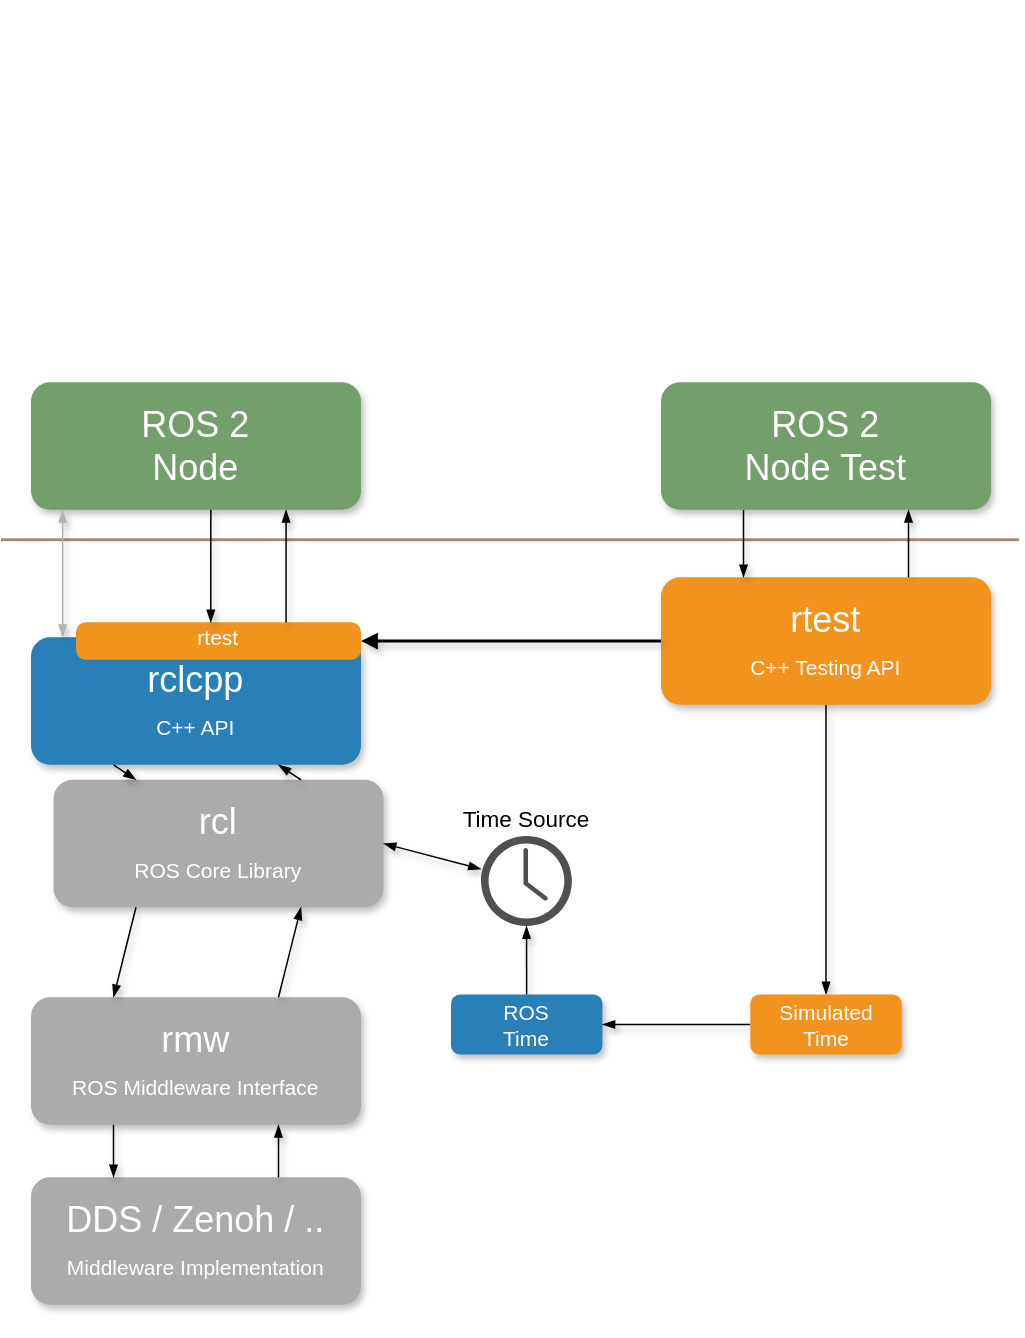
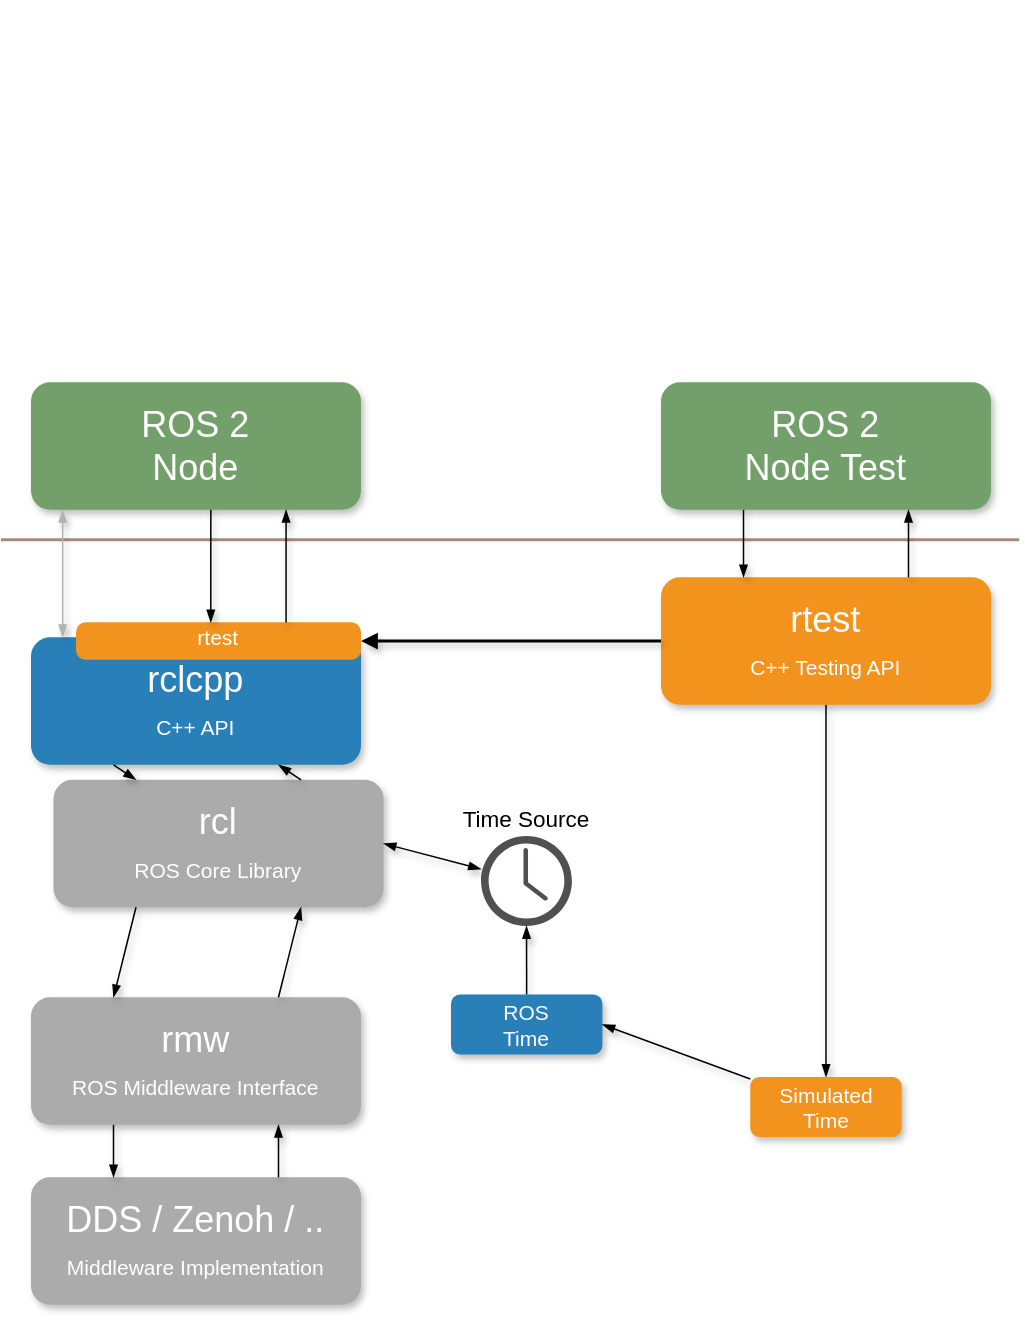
(826, 1025) -> (826, 1107)
